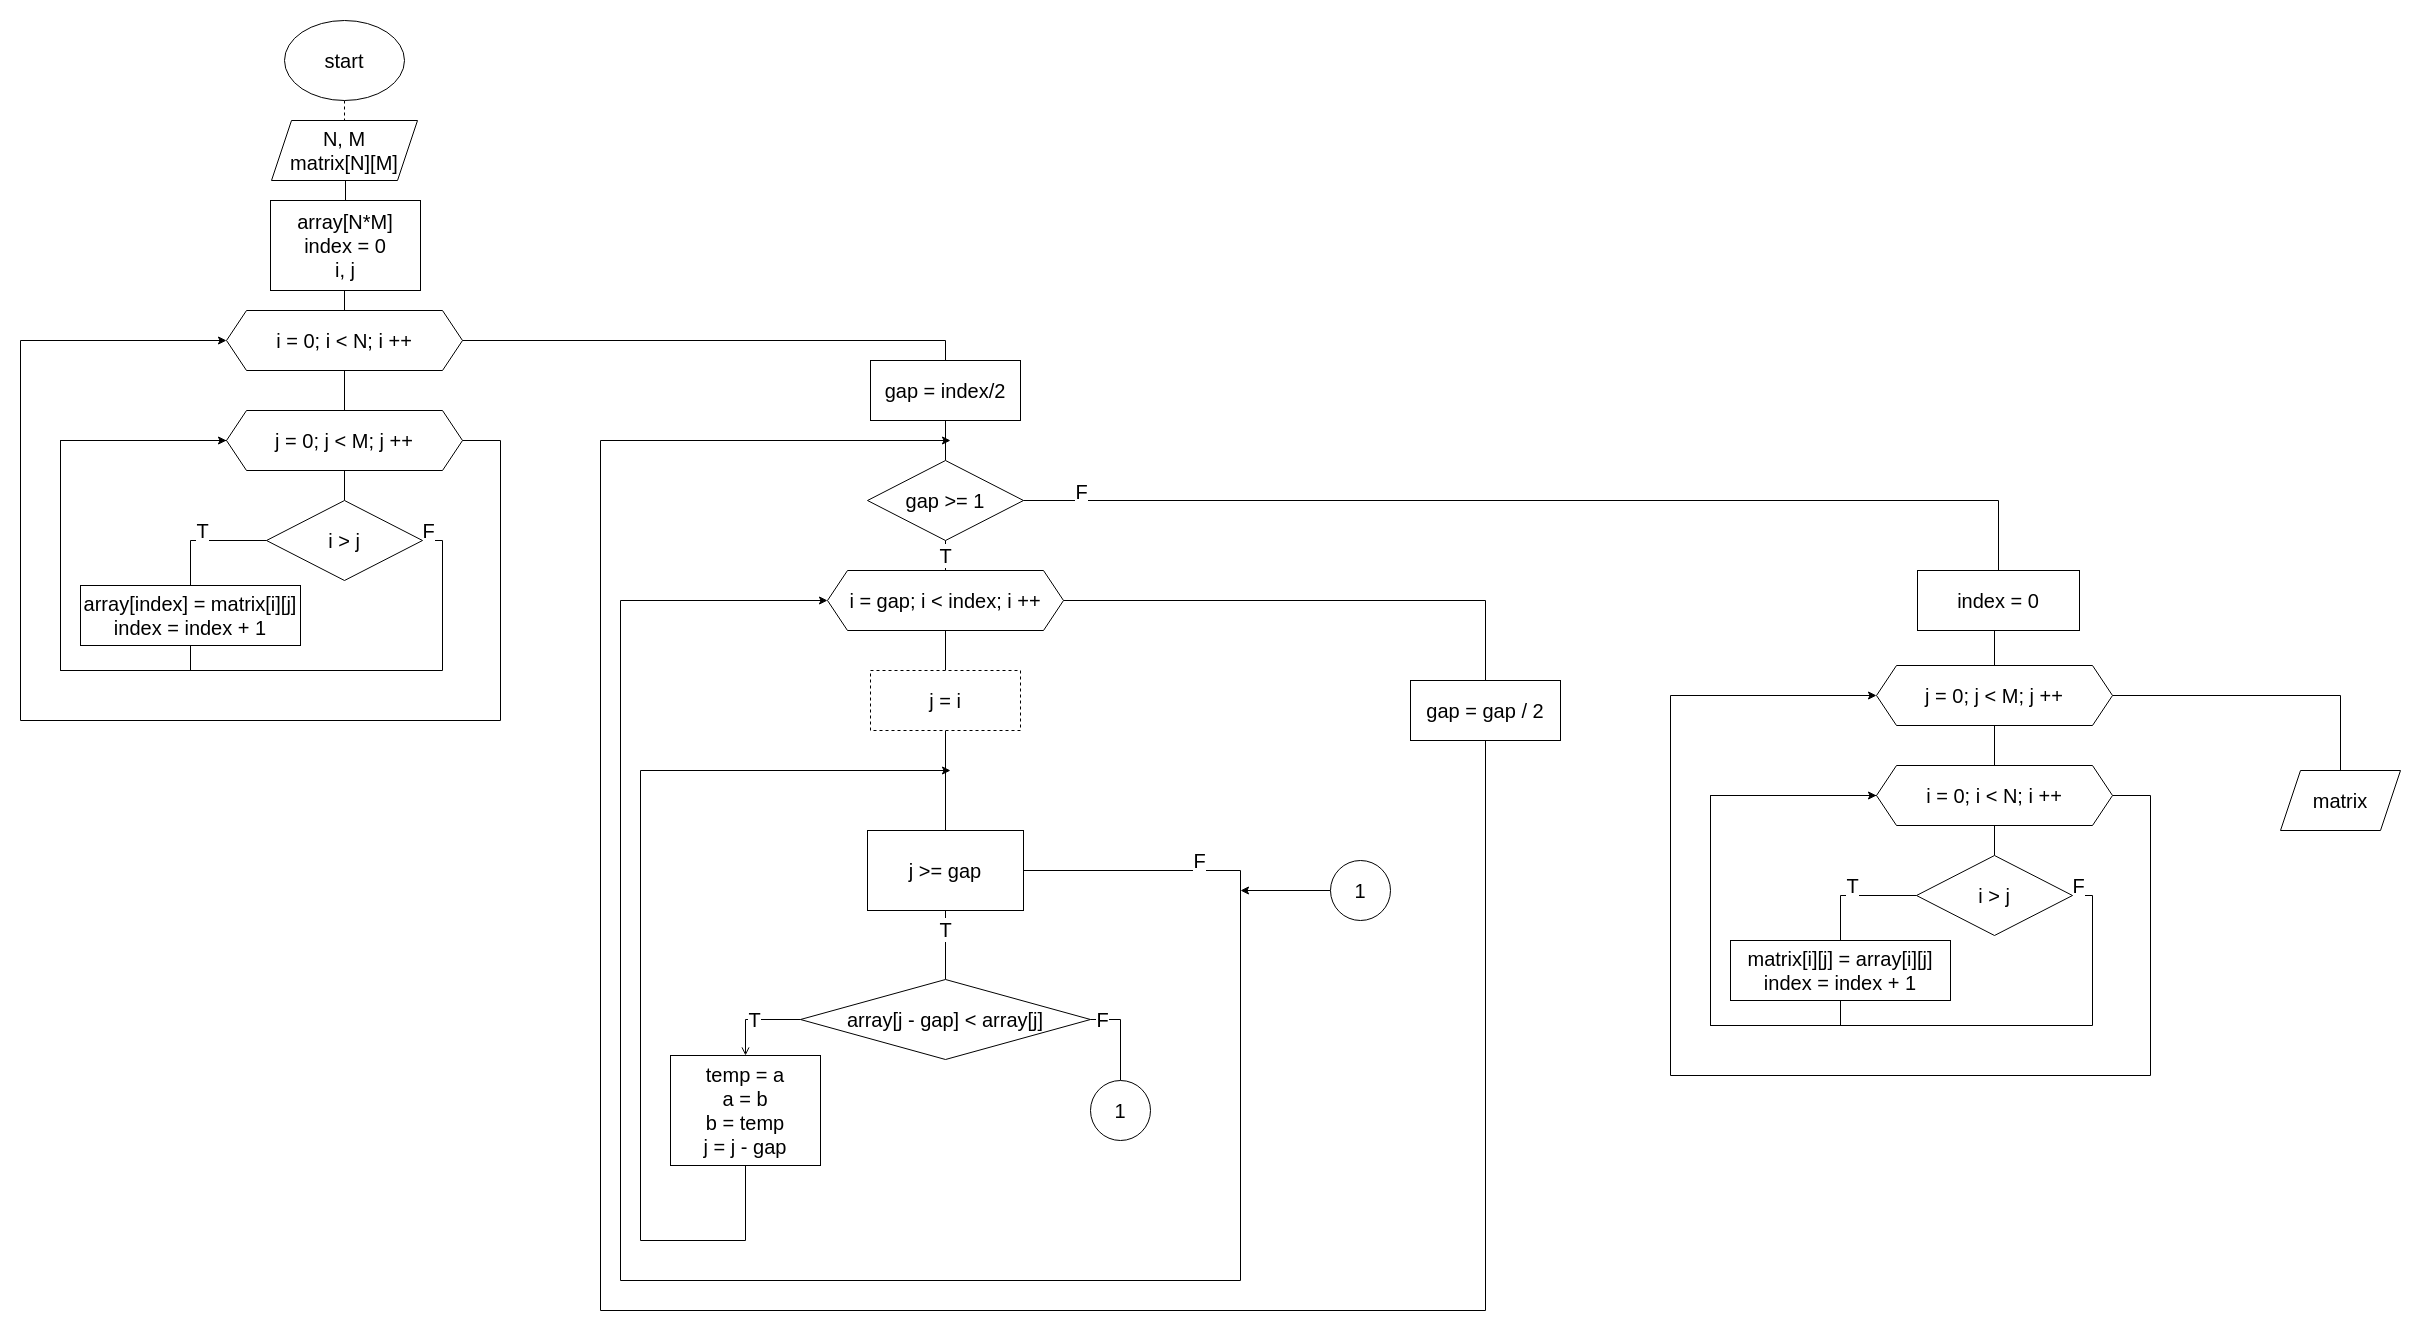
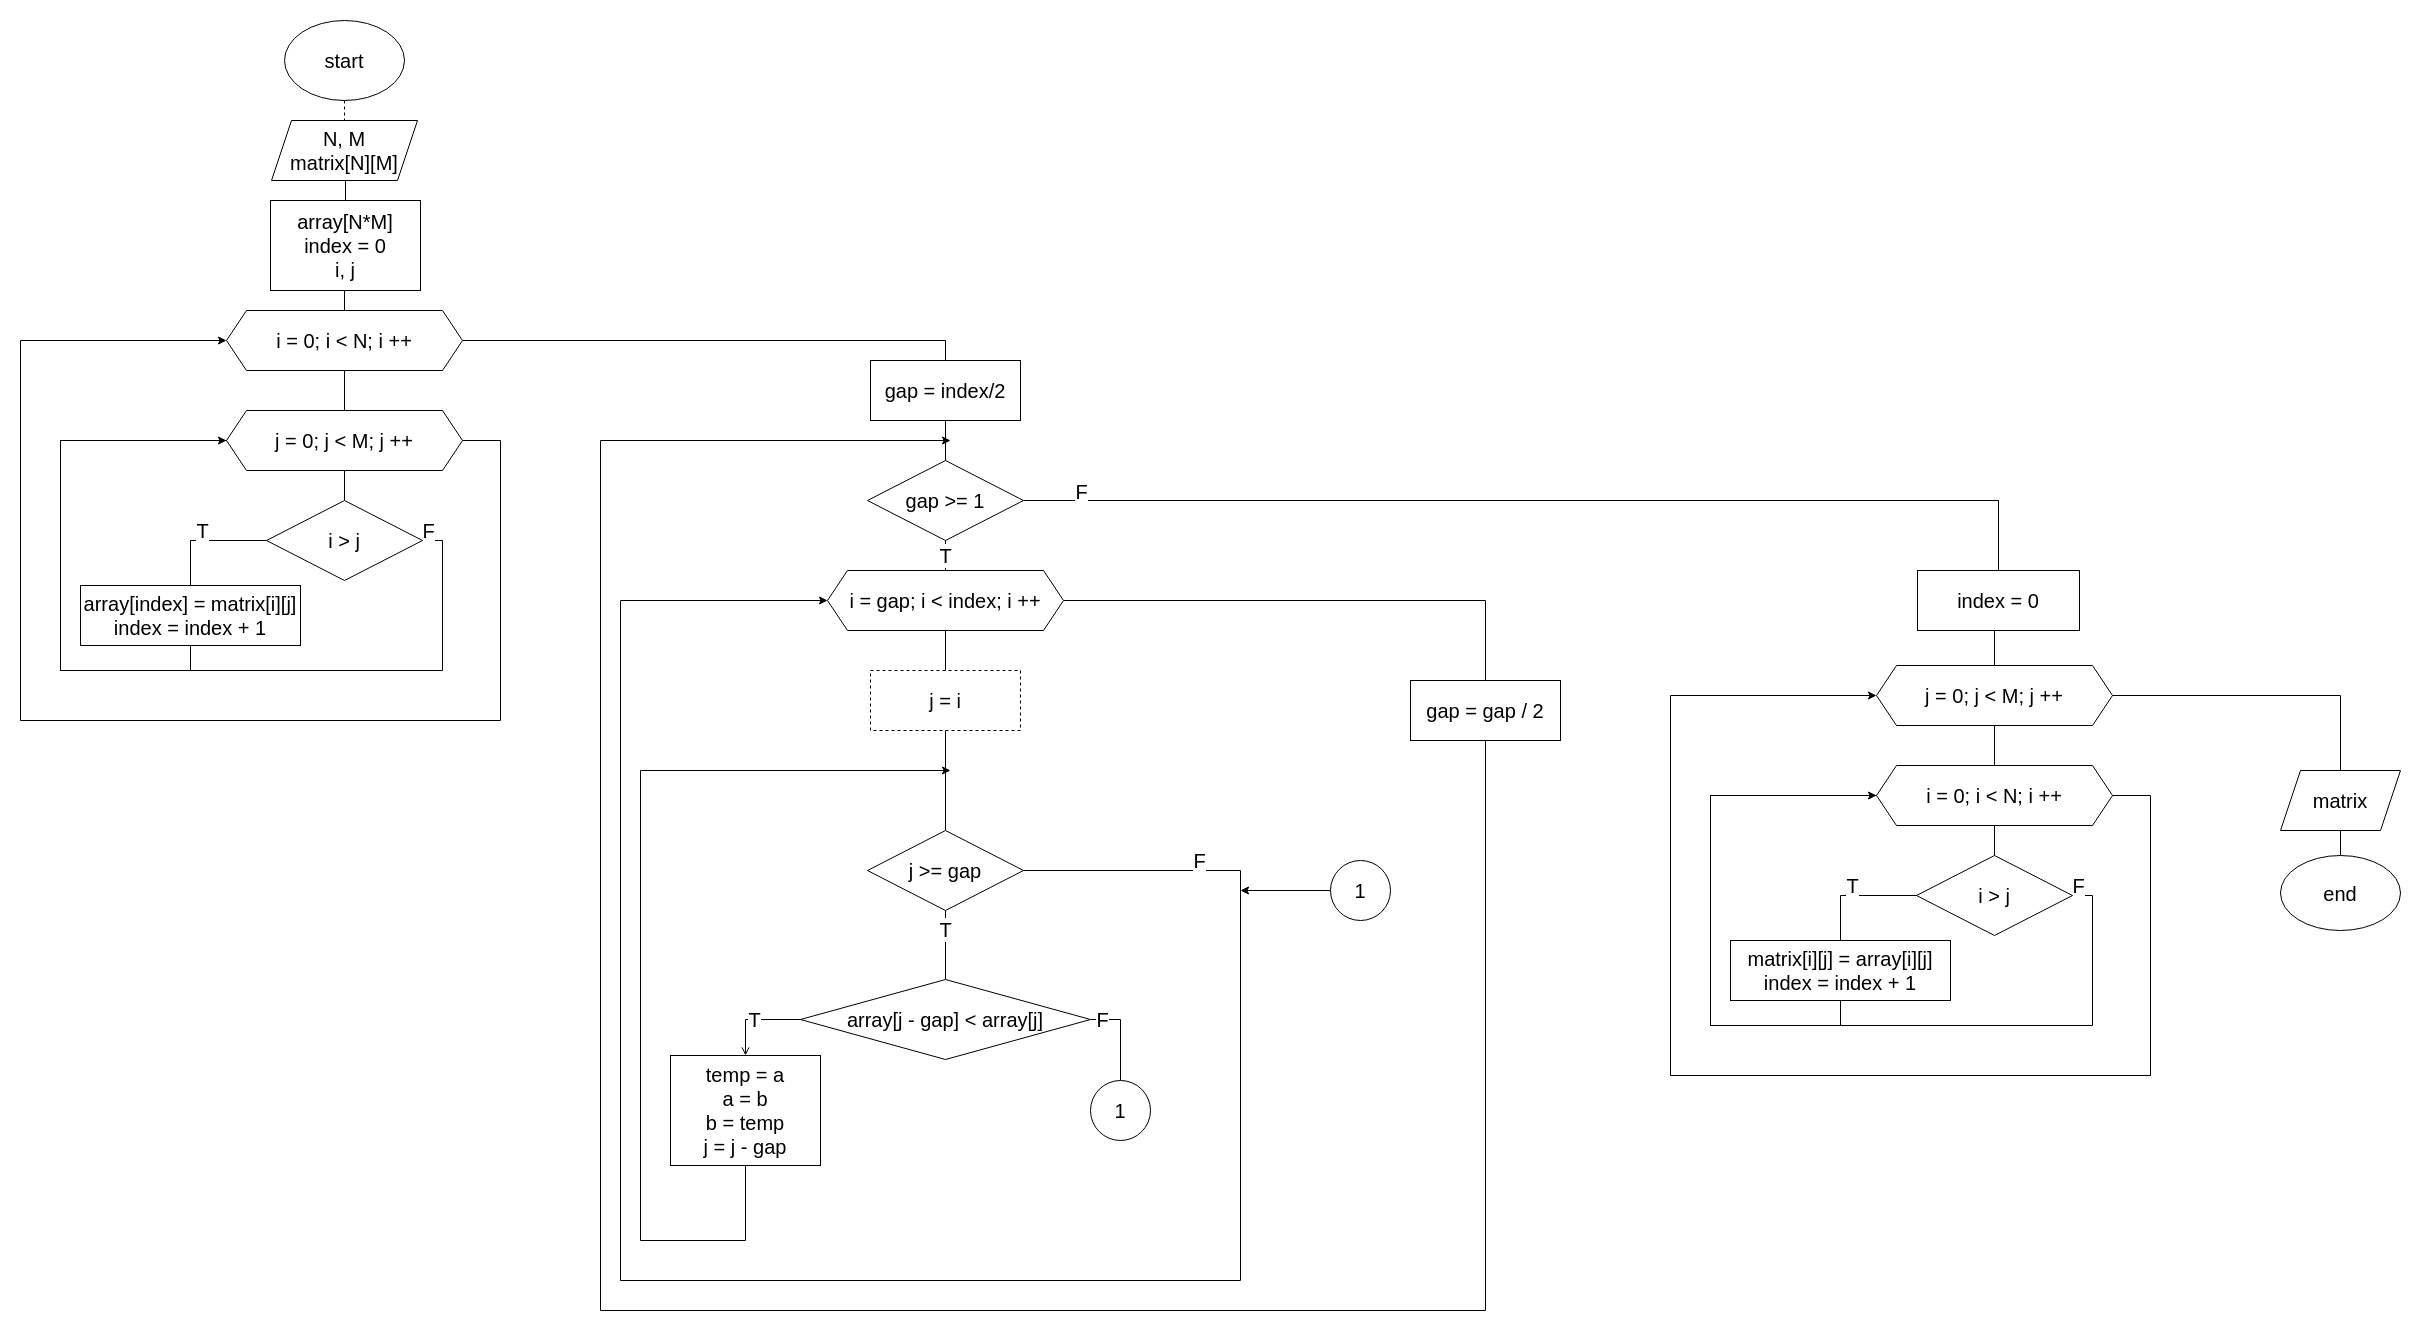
none -> (2341, 843)
(946, 871) -> (946, 871)
none -> (2341, 893)
